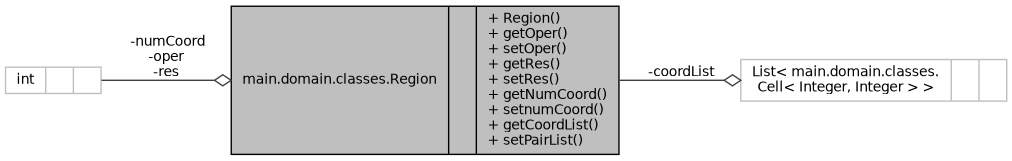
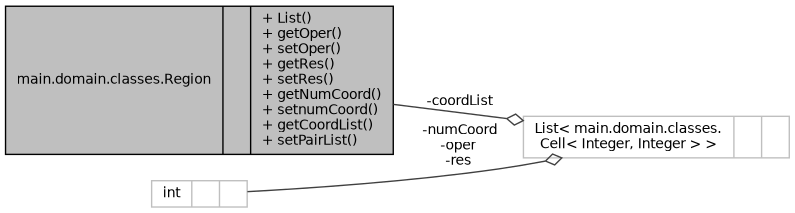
(524, 19) -> (287, 19)
(158, 80) -> (397, 181)
